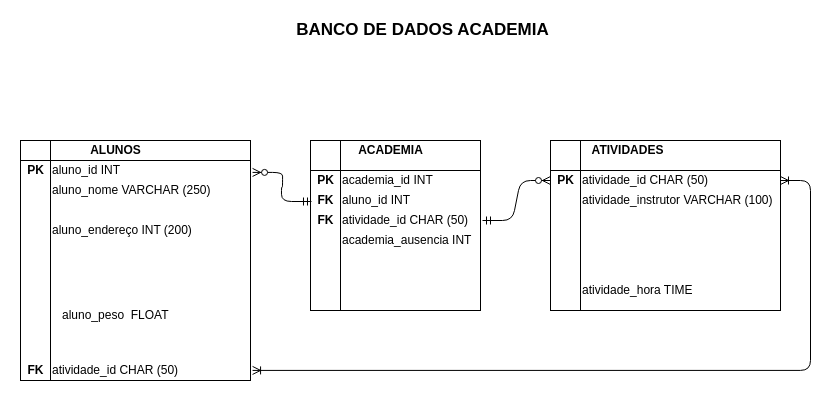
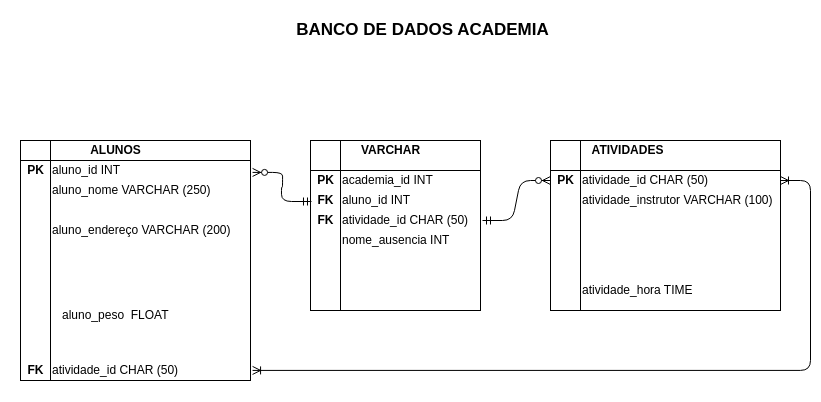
(391, 151) -> (391, 151)
(128, 231) -> (142, 231)
(408, 241) -> (397, 241)
